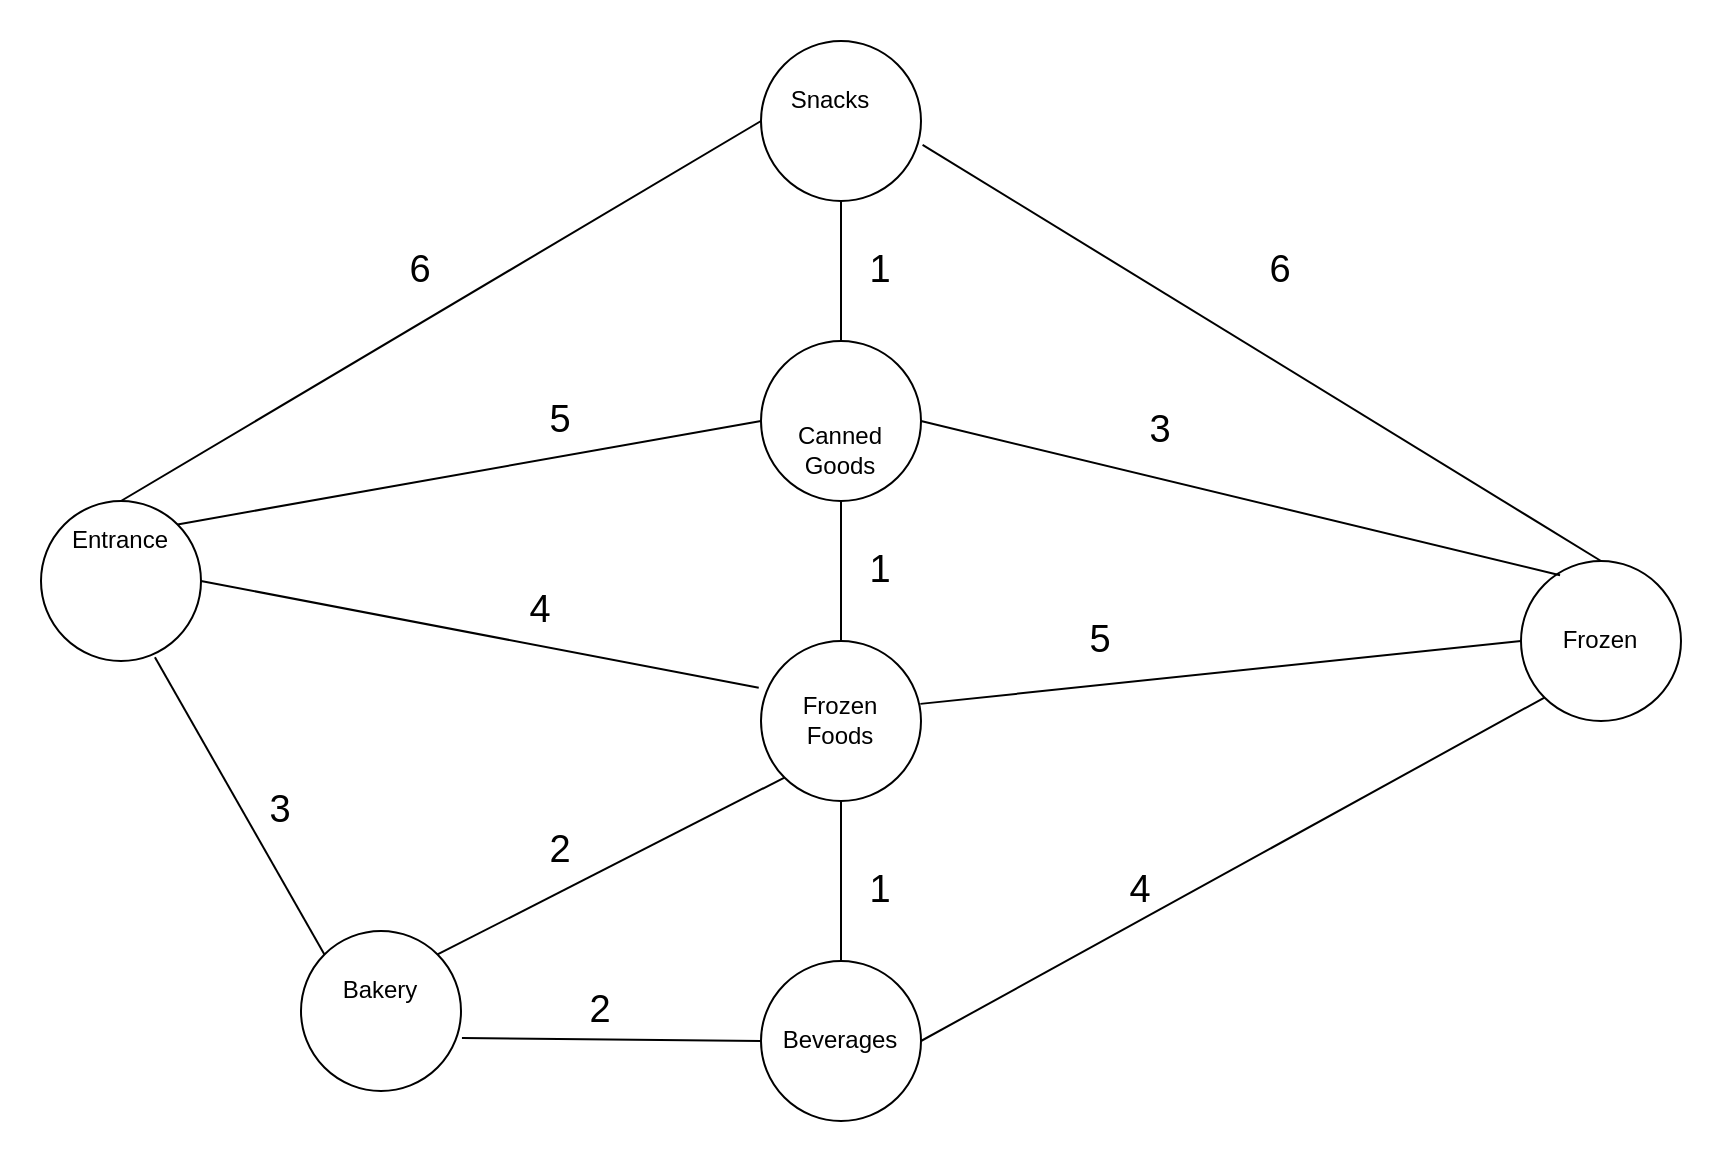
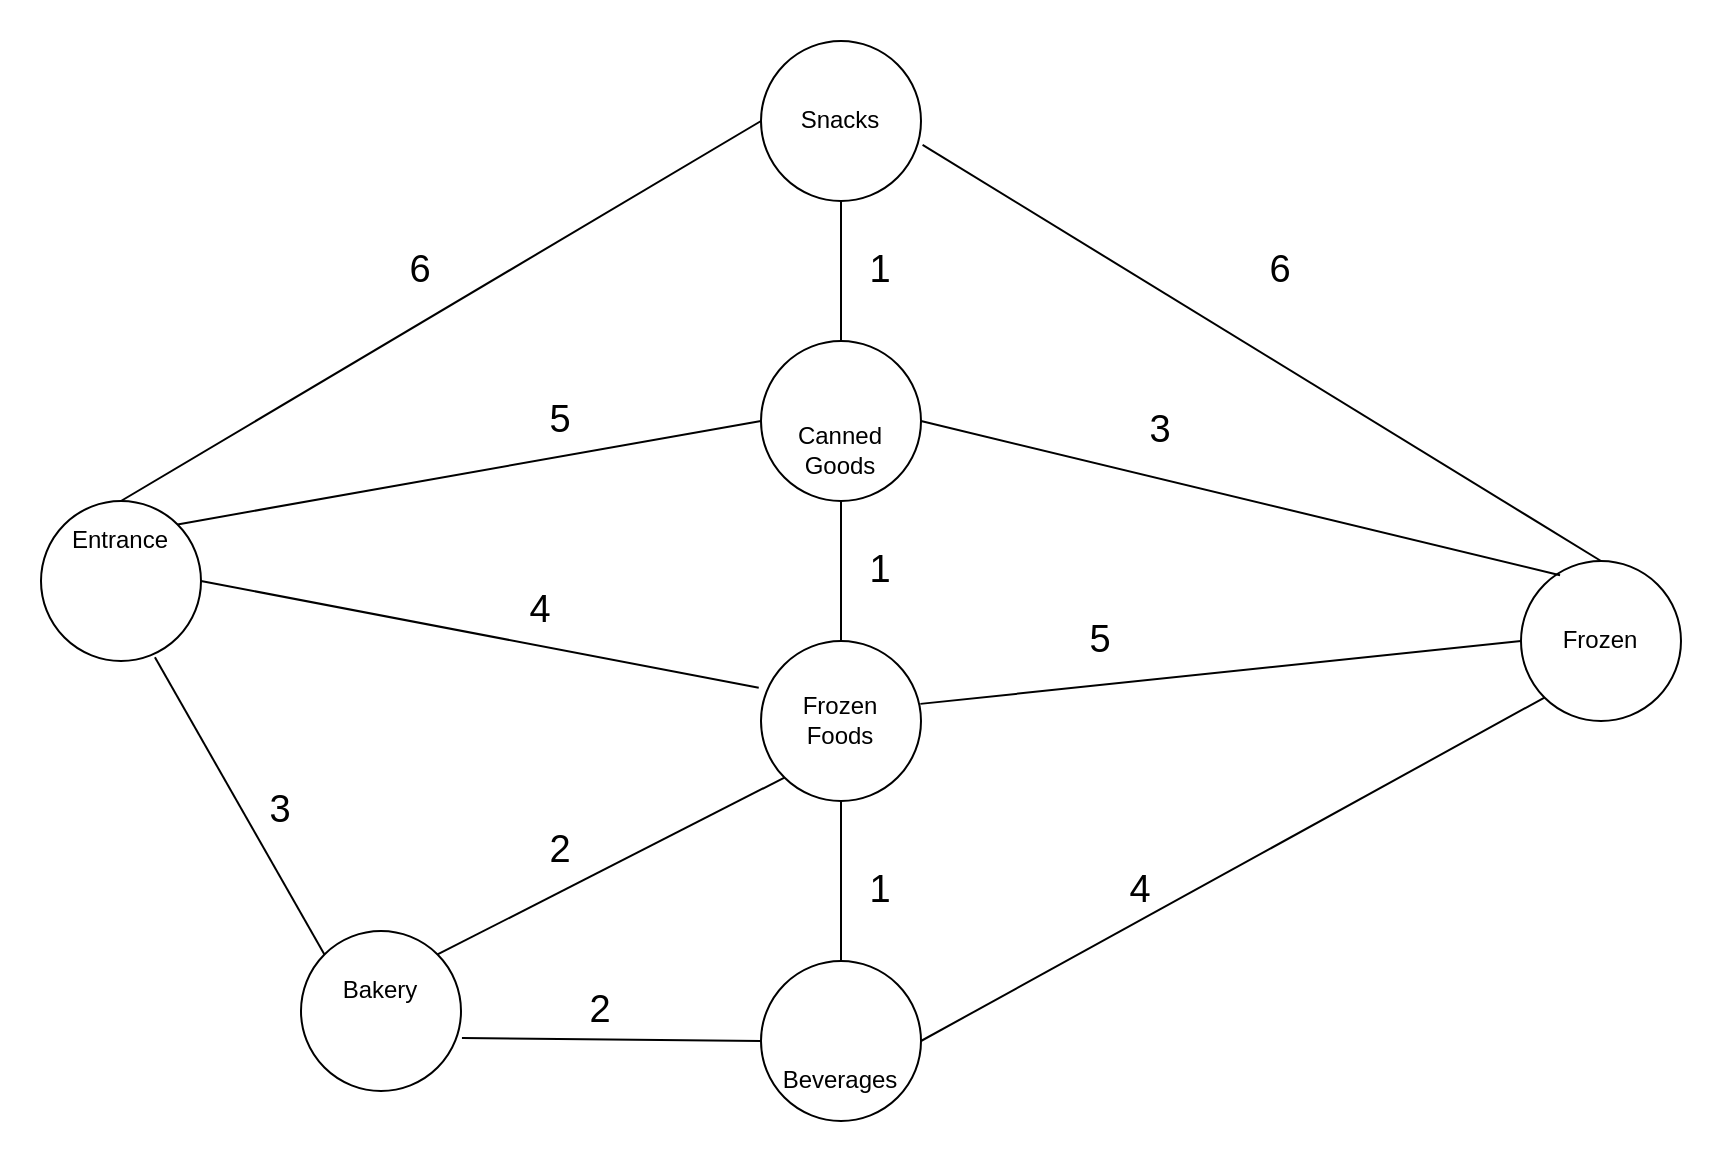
(831, 101) -> (841, 121)
(841, 1041) -> (841, 1081)
